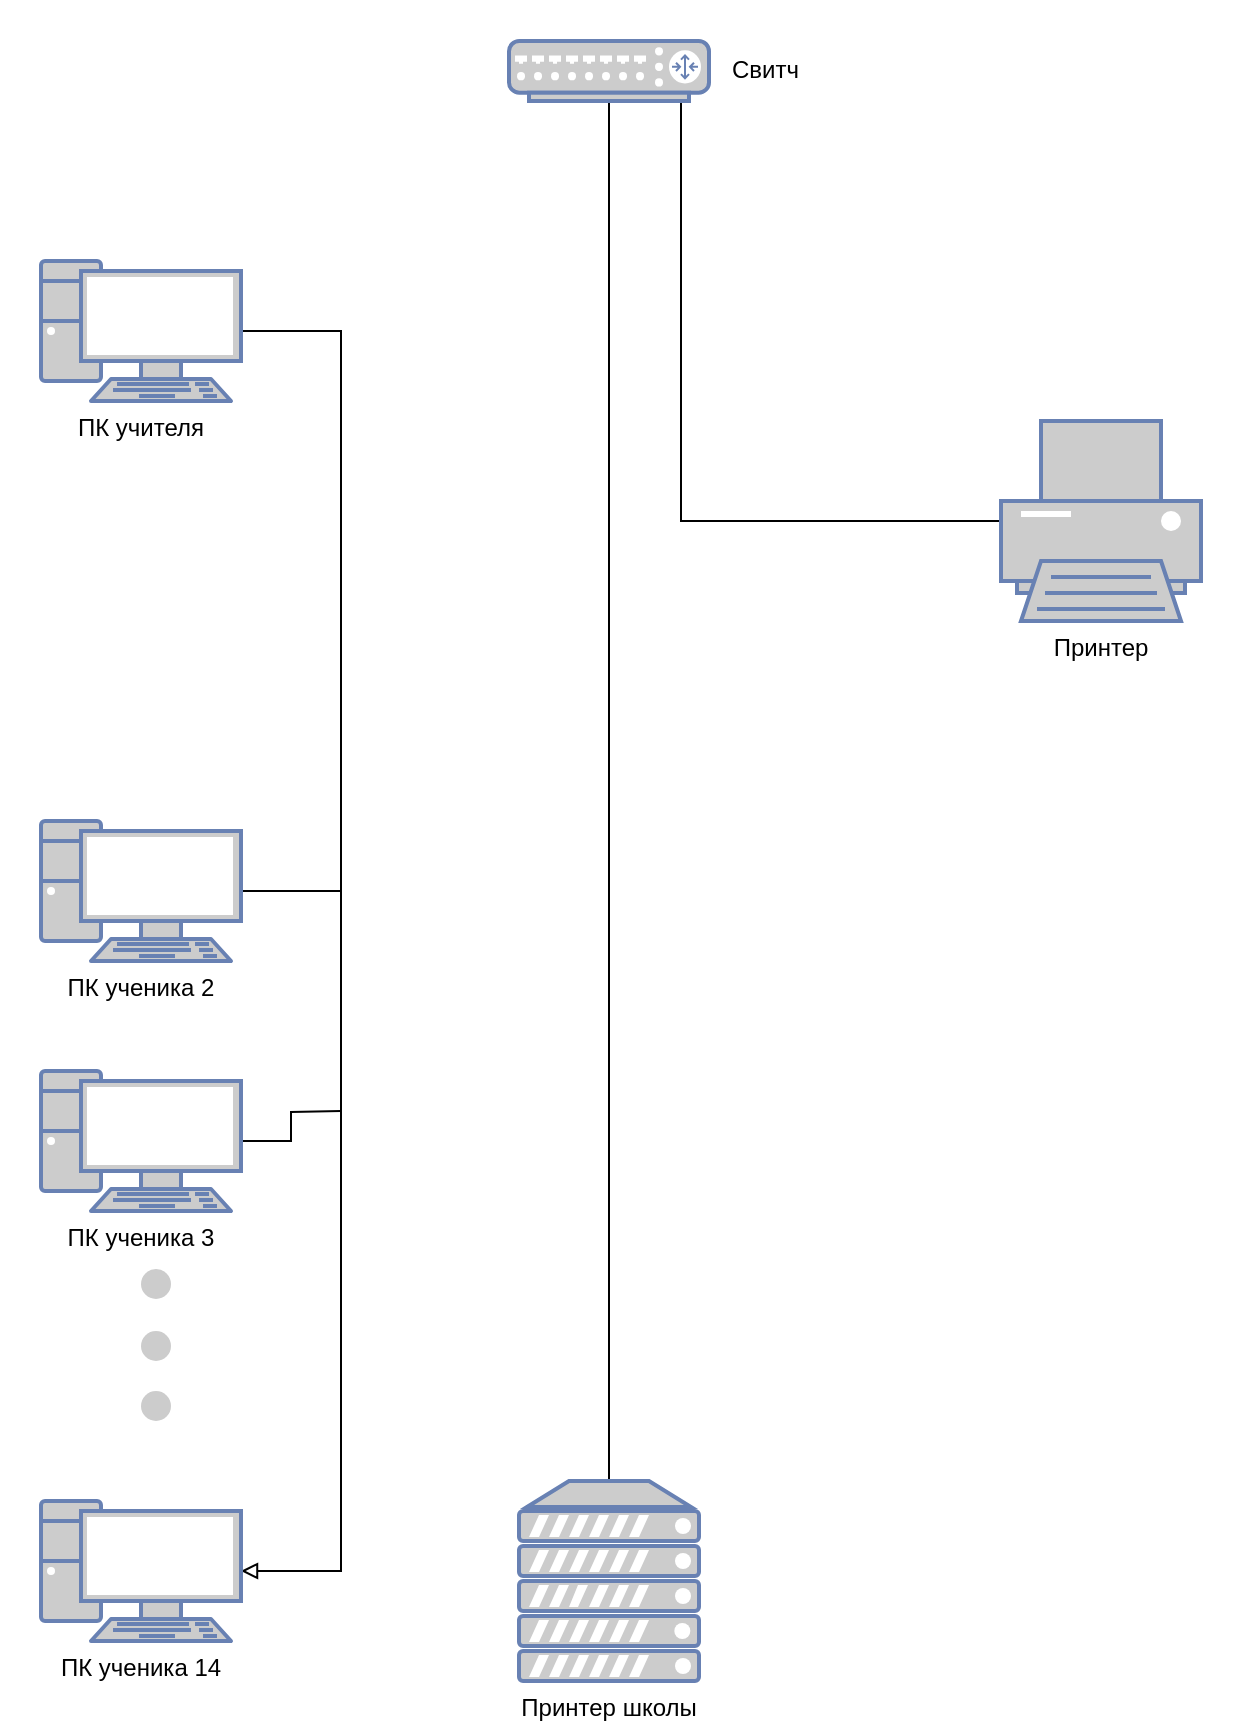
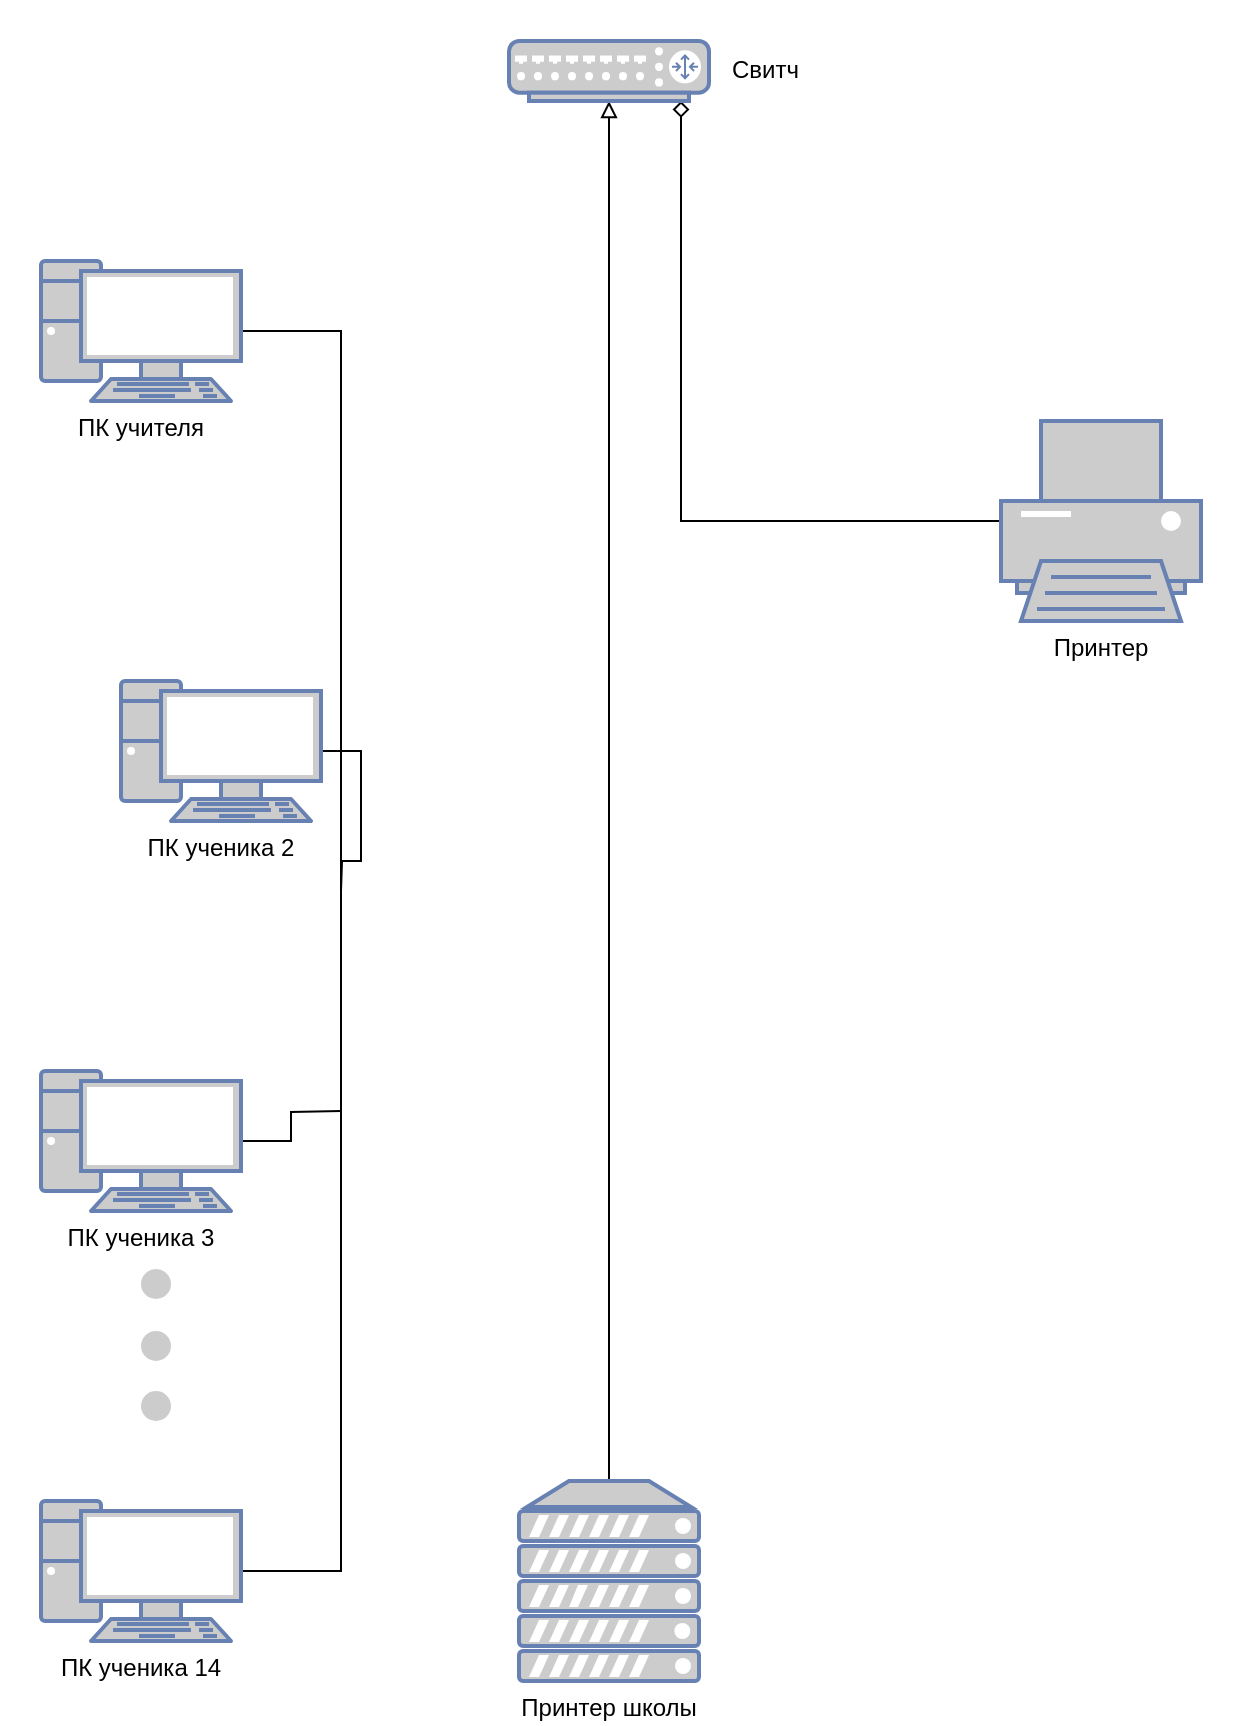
(681, 109) -> (681, 117)
(609, 111) -> (609, 118)
(141, 891) -> (221, 751)
(258, 1571) -> (251, 1571)
